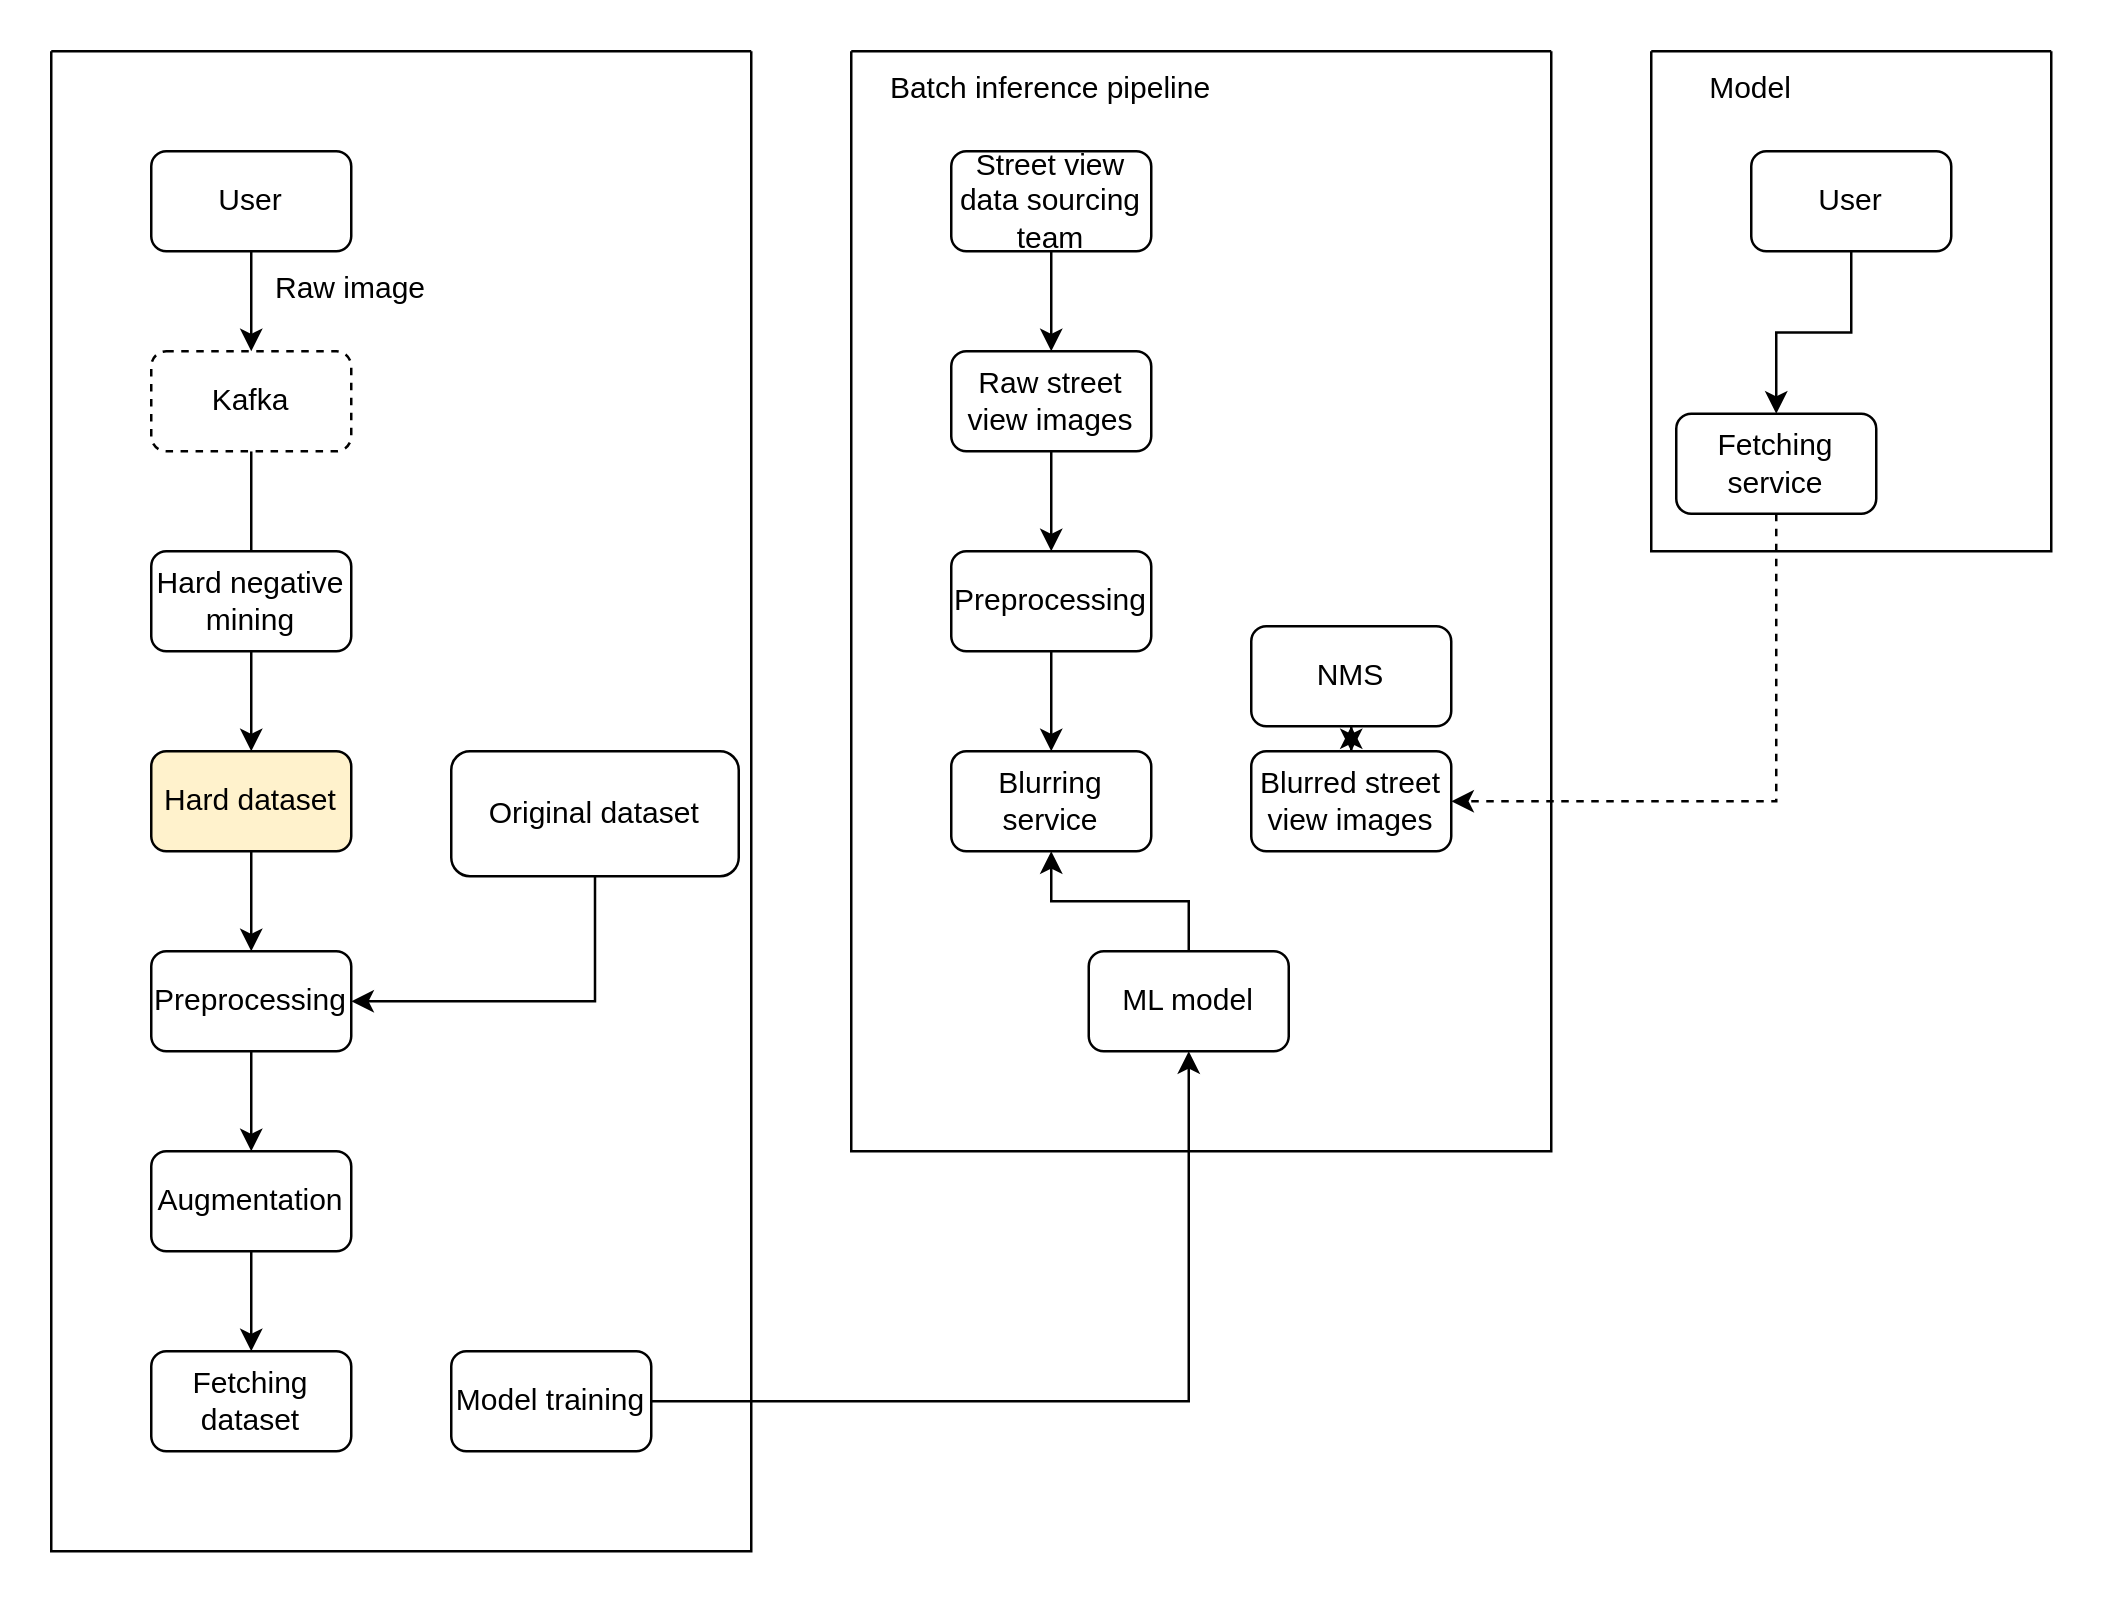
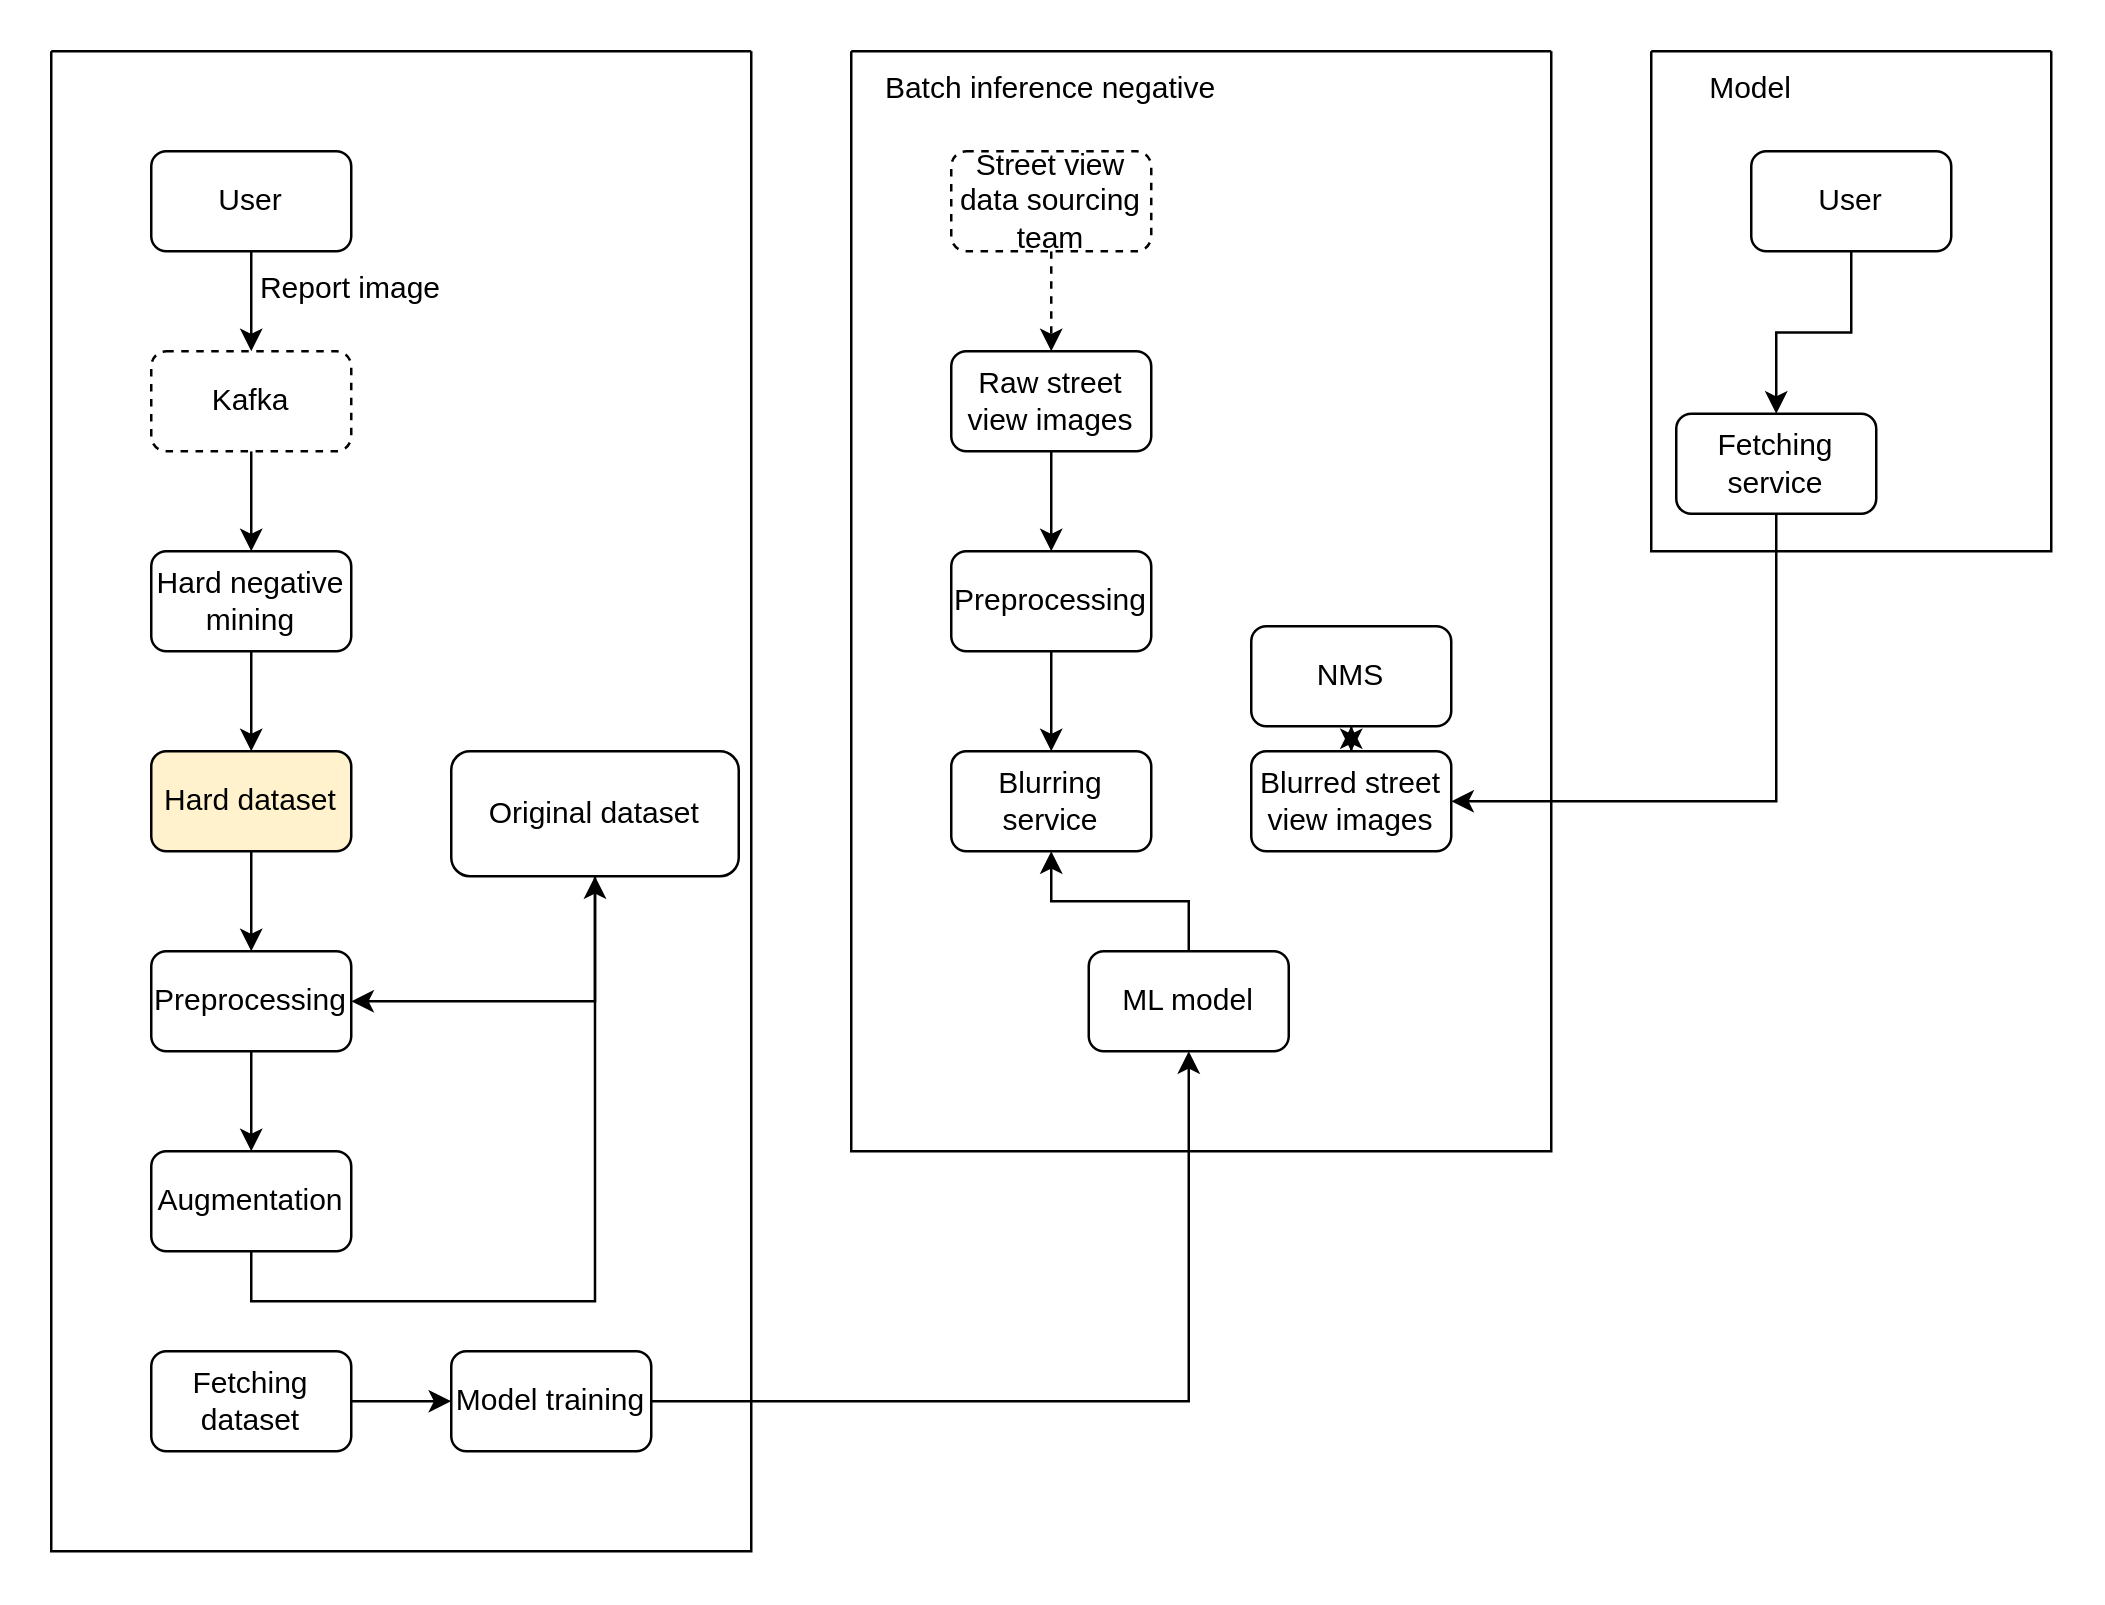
(1051, 89) -> (1051, 89)
(1051, 201) -> (1051, 201)
(351, 289) -> (351, 289)
(1051, 289) -> (1051, 289)
(251, 540) -> (251, 533)
(1776, 789) -> (1776, 789)
(251, 1316) -> (570, 1301)
none -> (393, 1401)
